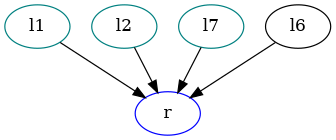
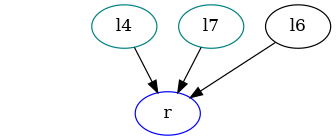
(37, 27) -> none
(124, 27) -> (124, 27)
